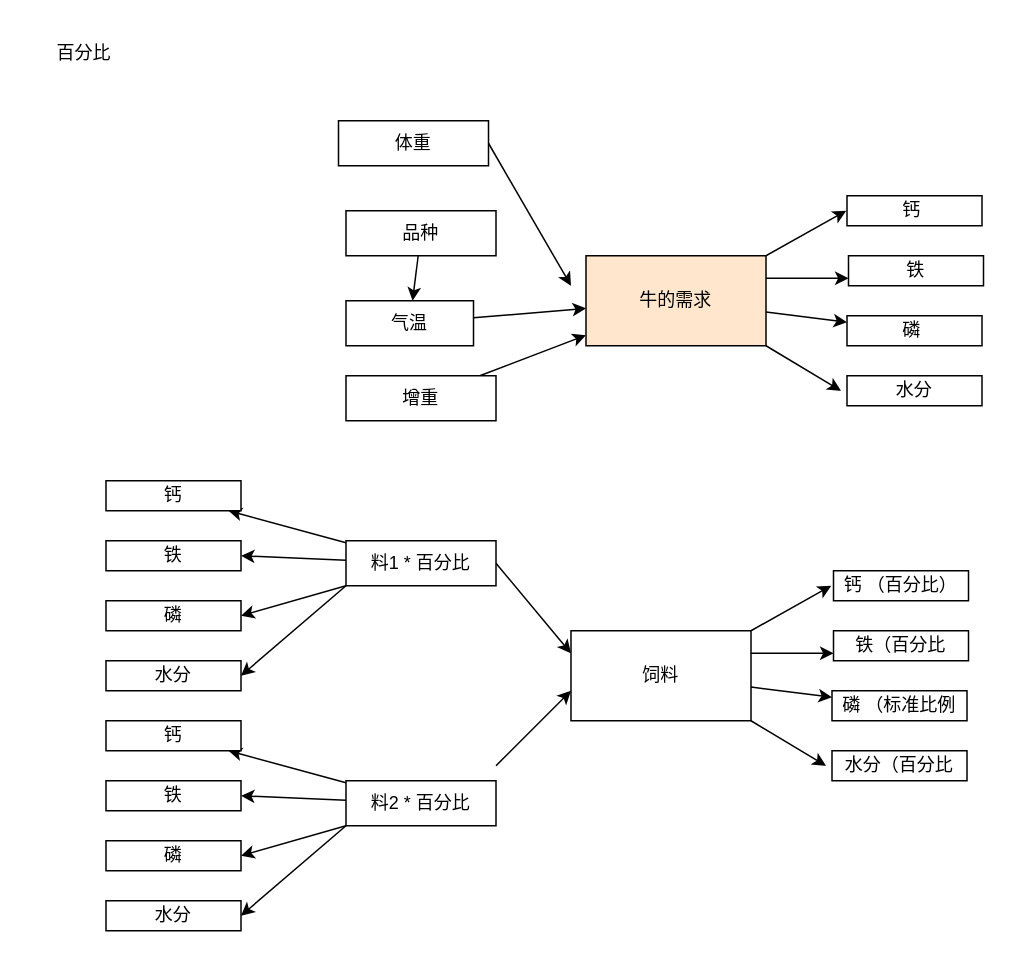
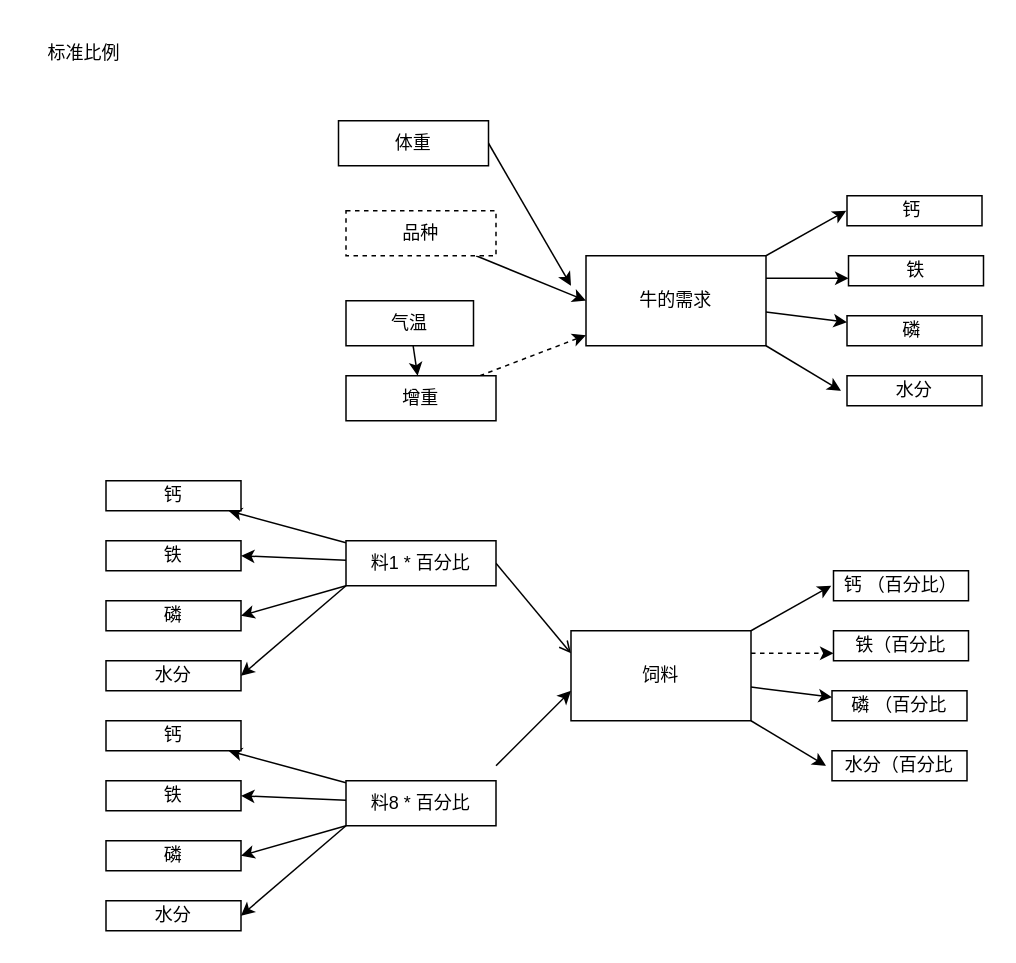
(84, 53) -> (84, 53)
(421, 233) -> (421, 233)
(416, 273) -> (526, 276)
(676, 301) -> (676, 301)
(524, 314) -> (414, 356)
(527, 358) -> (527, 358)
(563, 644) -> (565, 646)
(788, 653) -> (788, 653)
(899, 706) -> (899, 706)
(421, 803) -> (421, 803)
